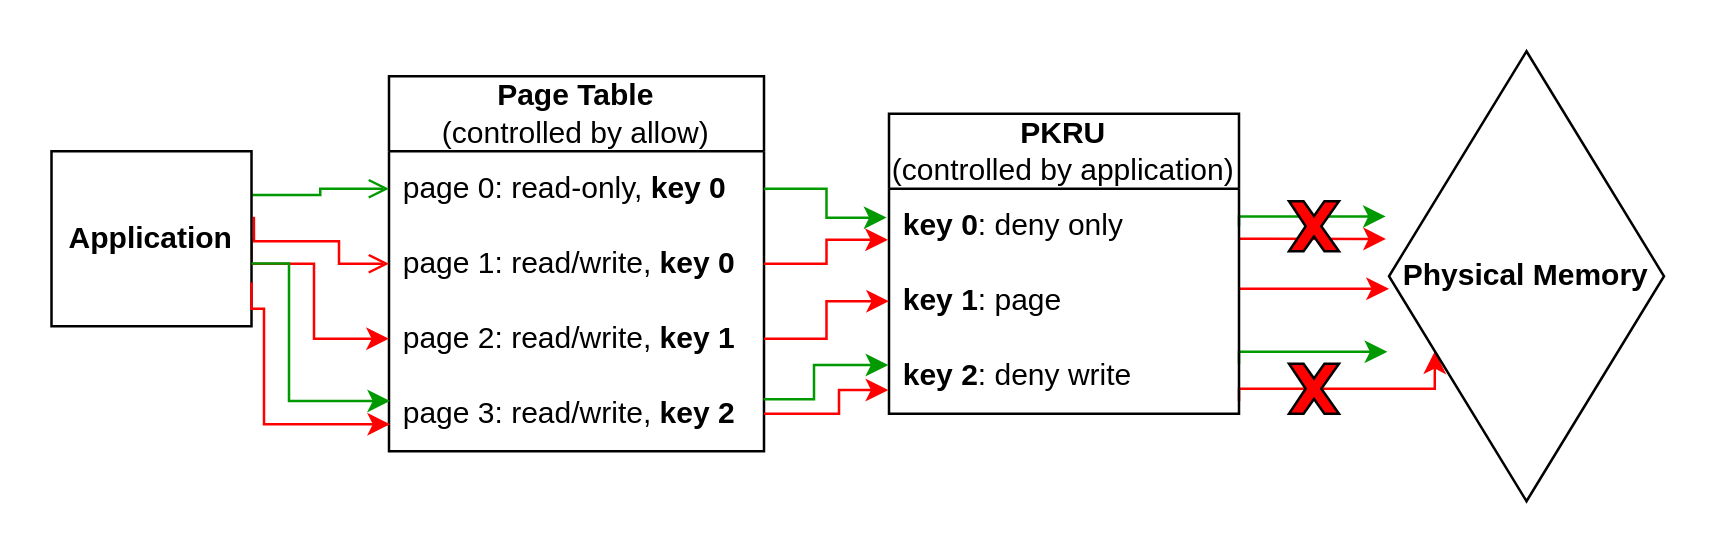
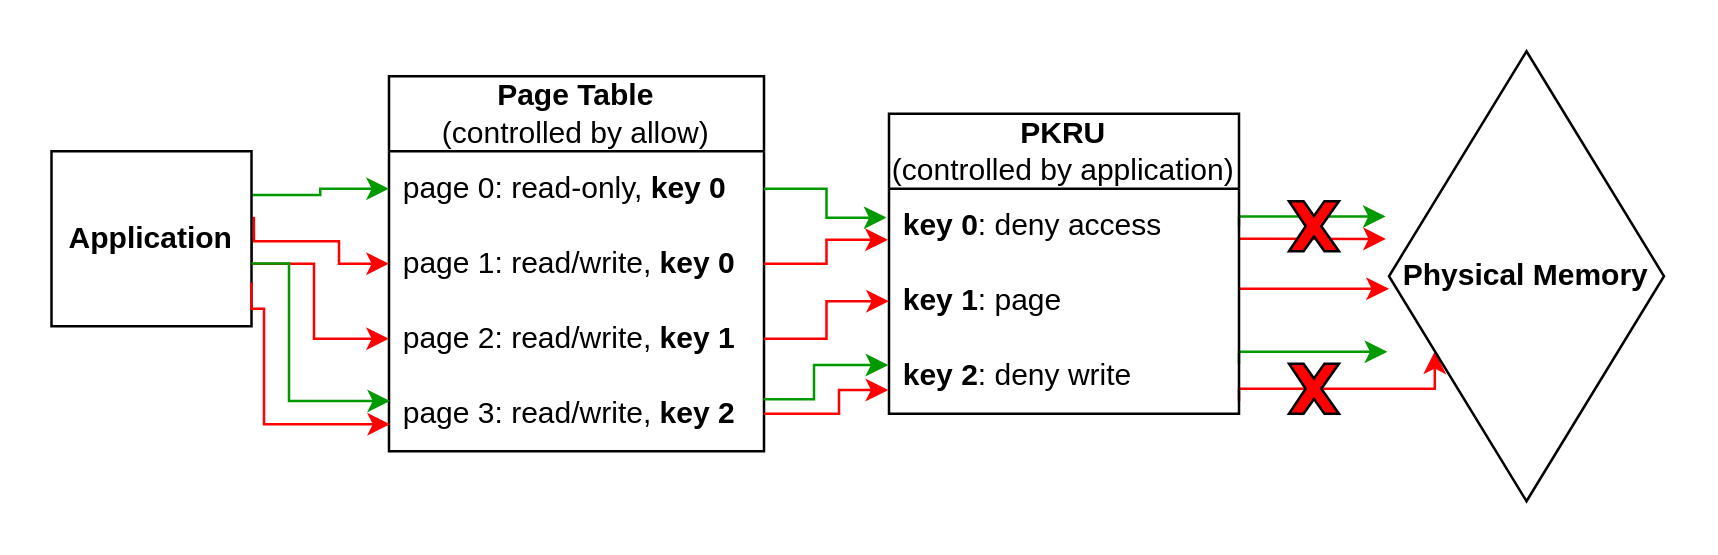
(374, 189) -> (370, 189)
(1019, 226) -> (1039, 226)
(374, 264) -> (370, 264)
